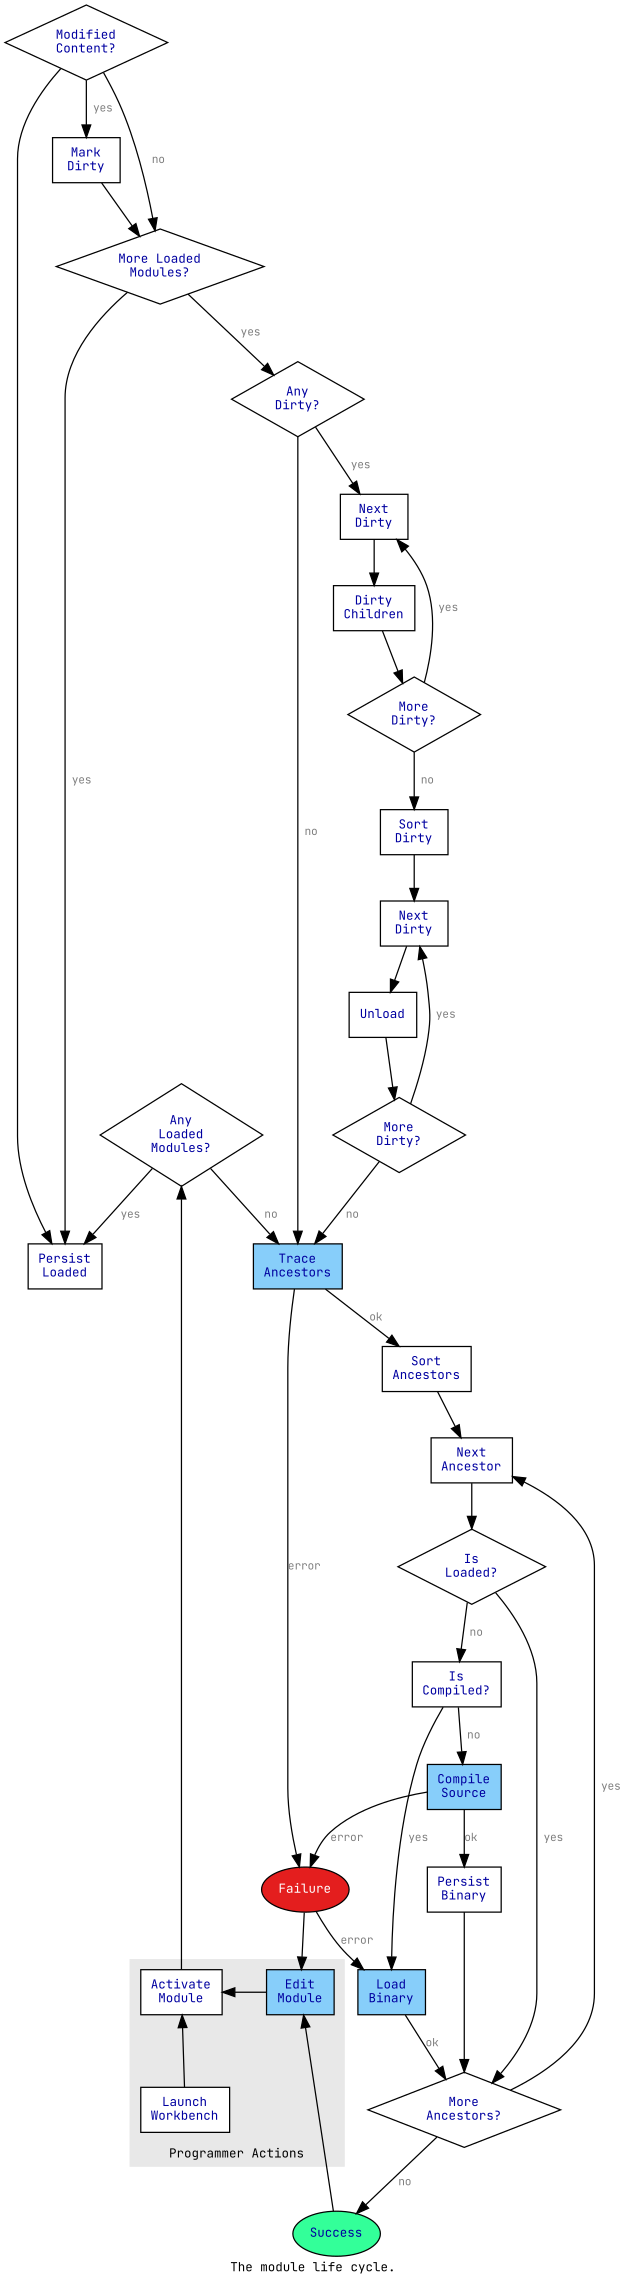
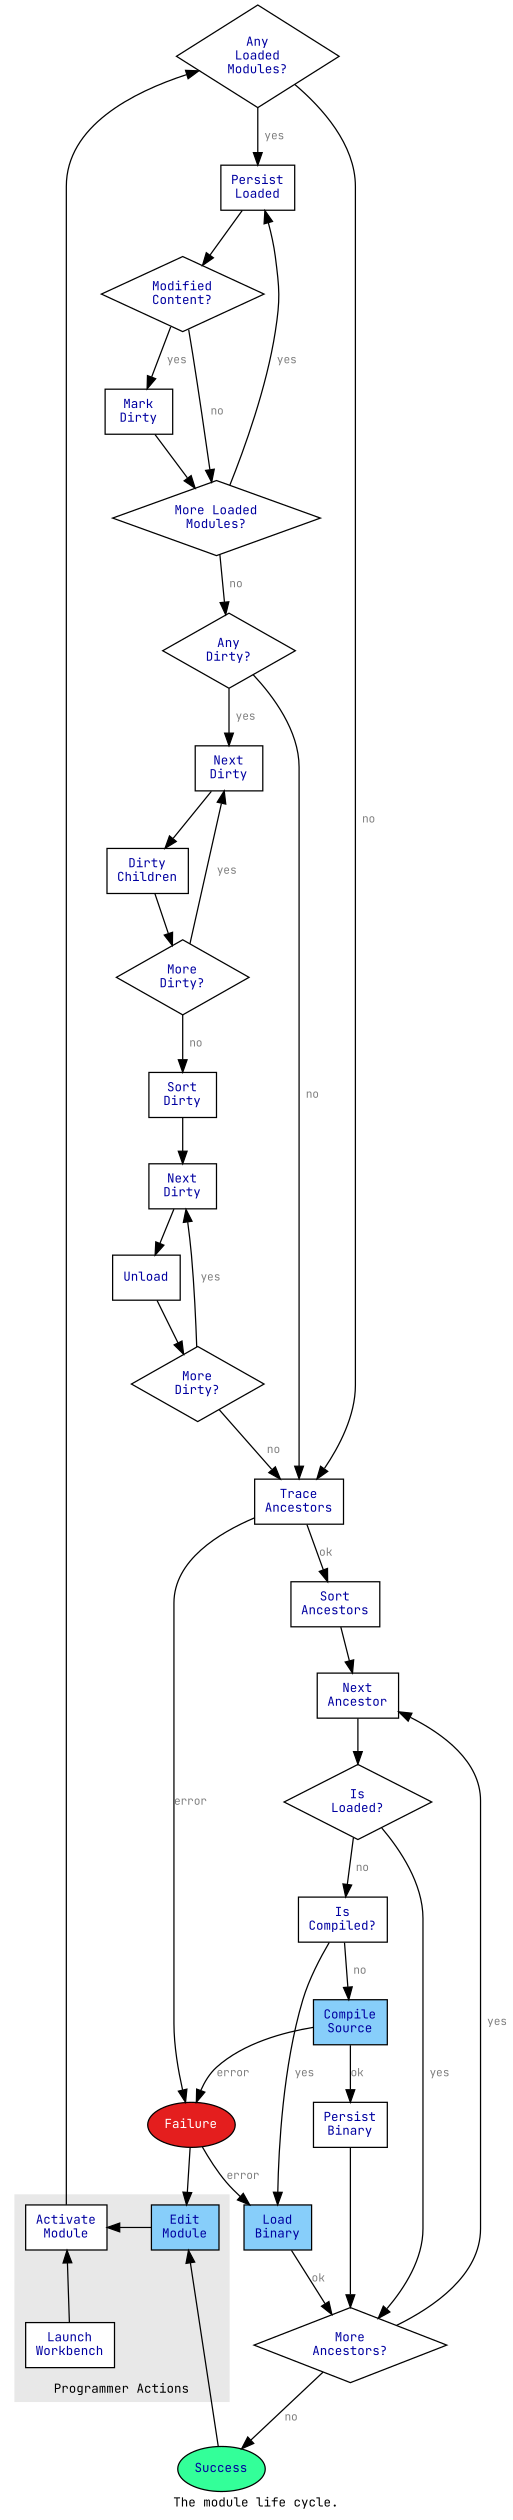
(248, 333) -> (233, 584)
(18, 647) -> (226, 233)
(298, 1266) -> (299, 1502)
